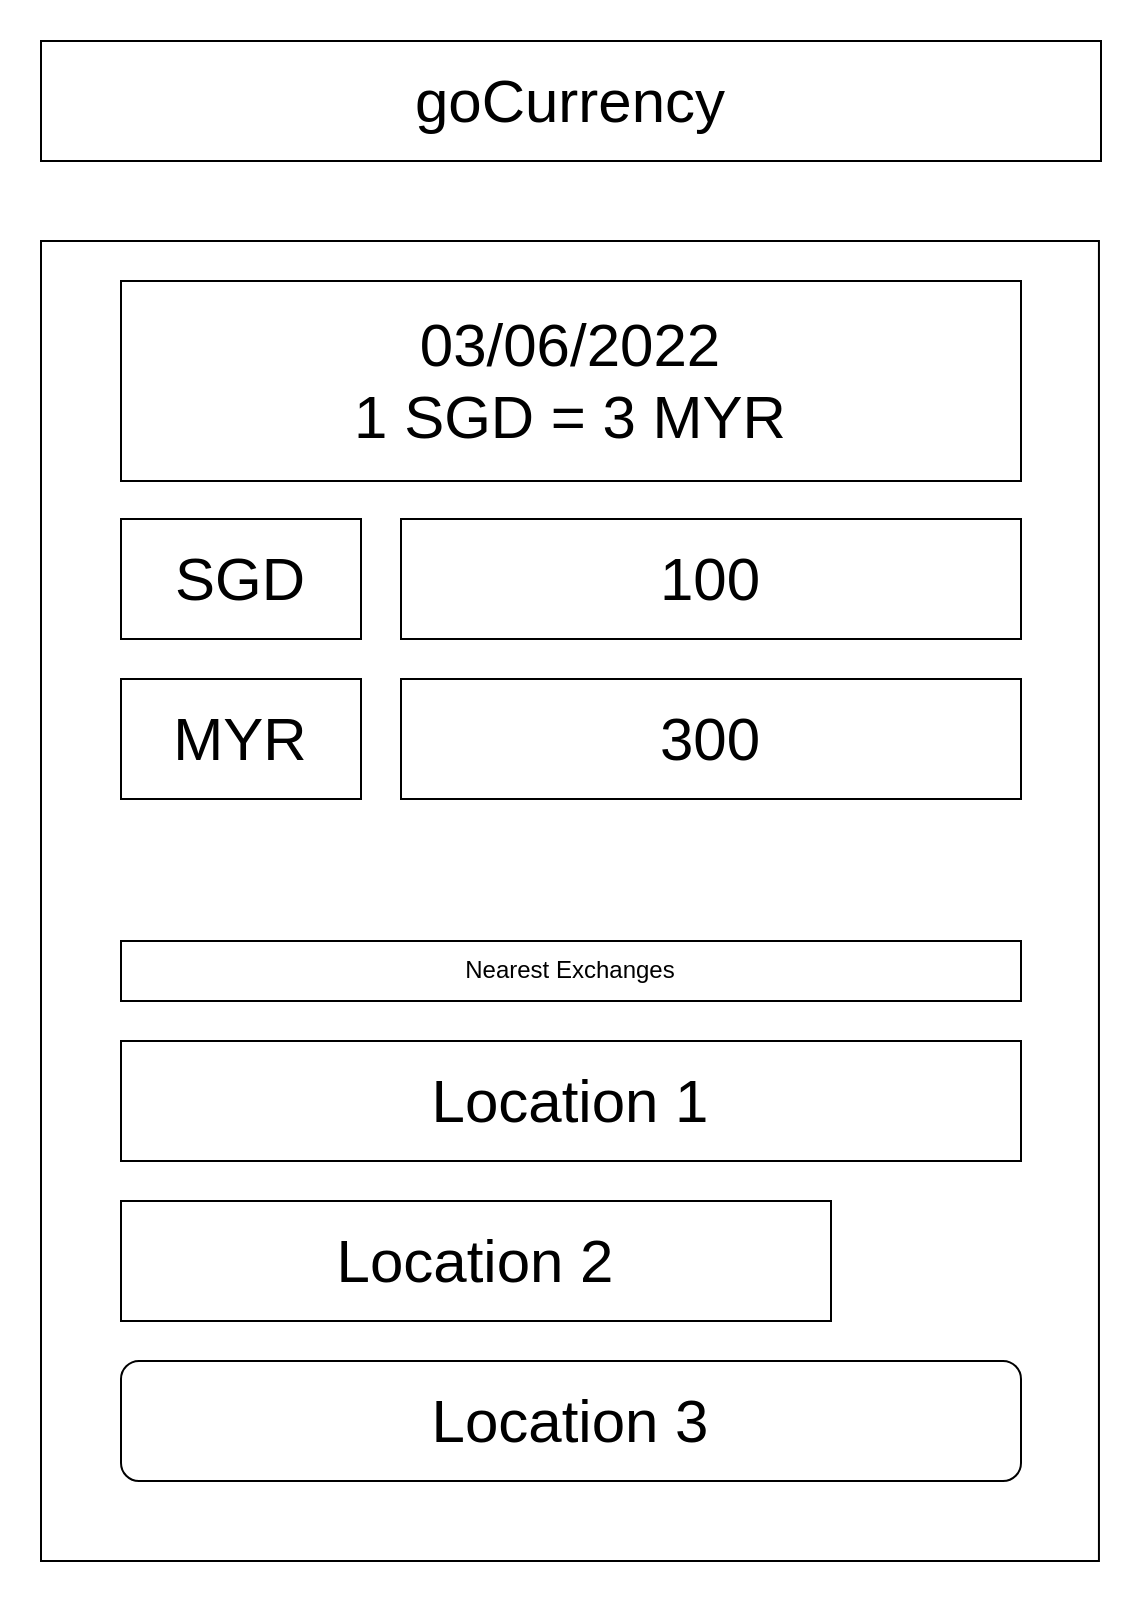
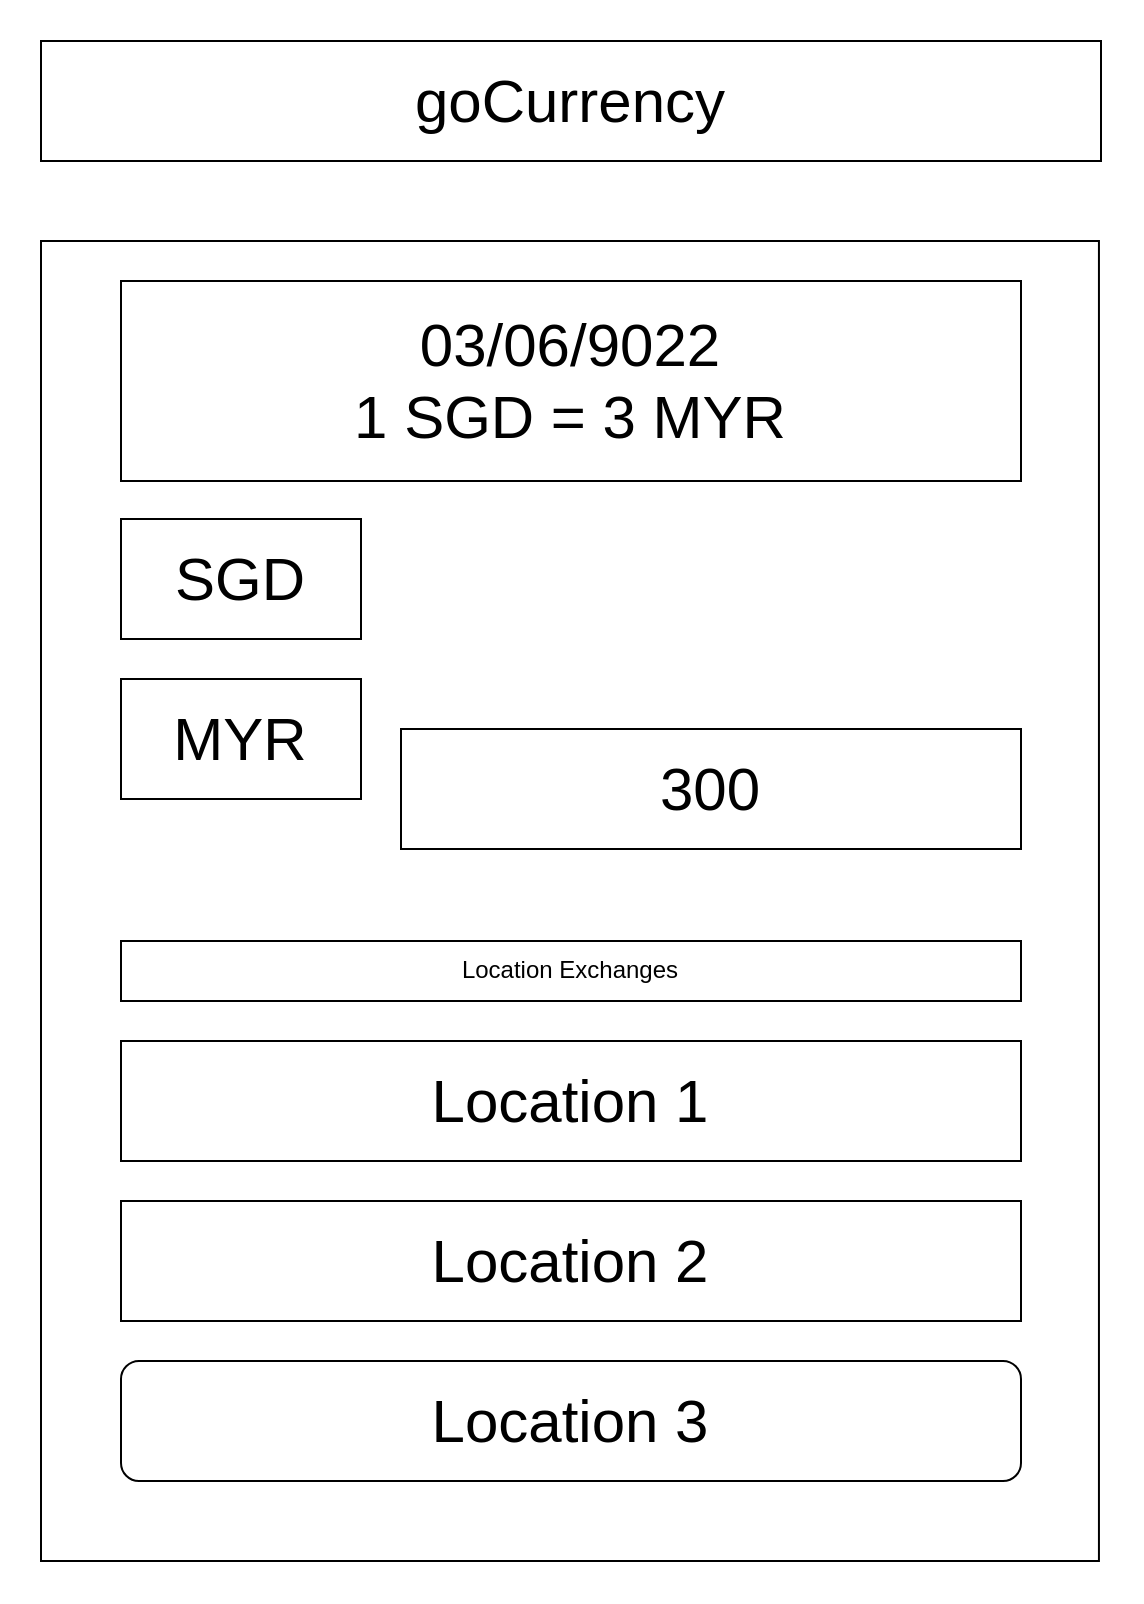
(571, 381) -> (571, 381)
(711, 579) -> none
(711, 739) -> (711, 789)
(571, 971) -> (571, 971)
(476, 1261) -> (571, 1261)
